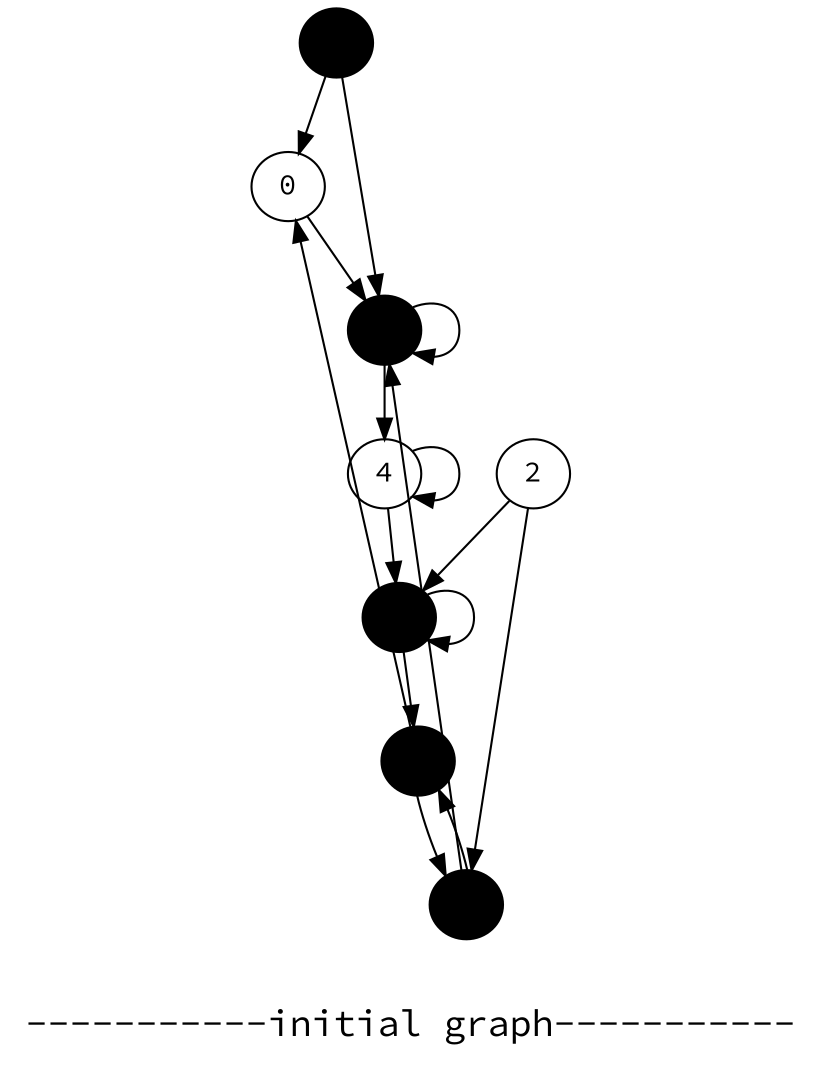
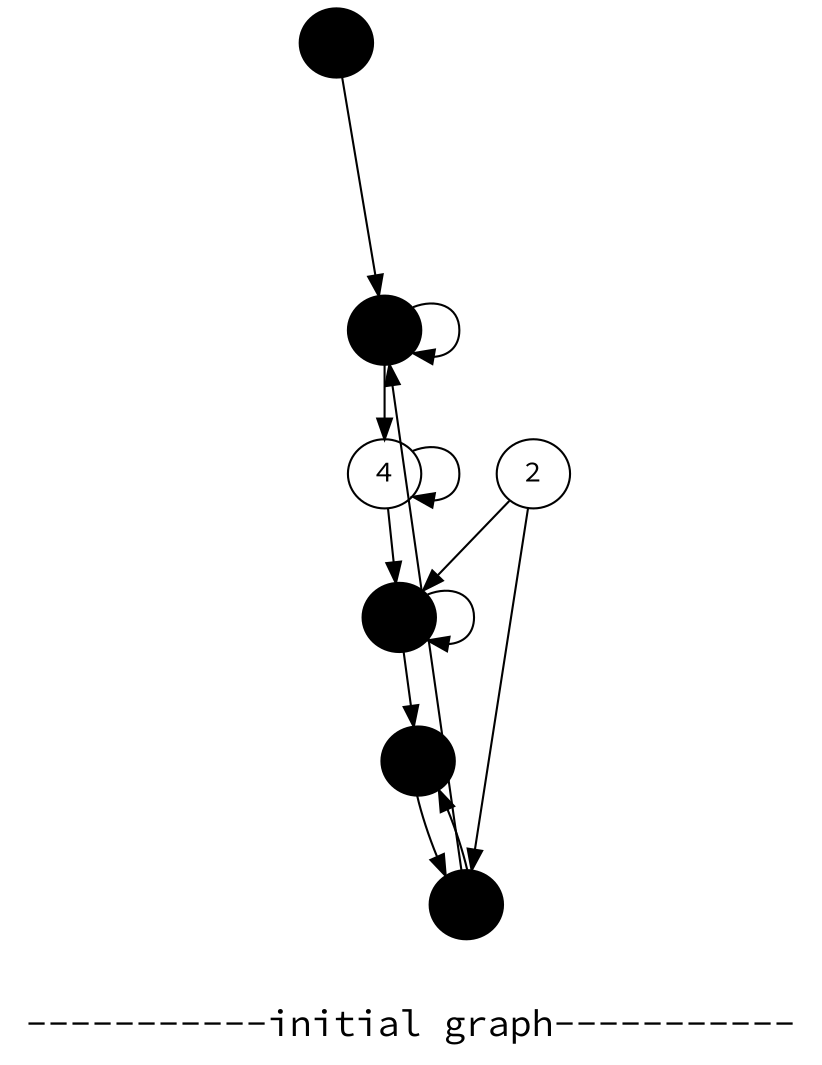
(288, 187) -> none
